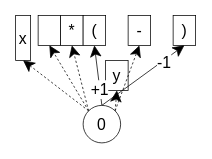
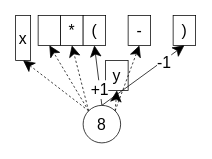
(102, 124) -> (102, 124)
